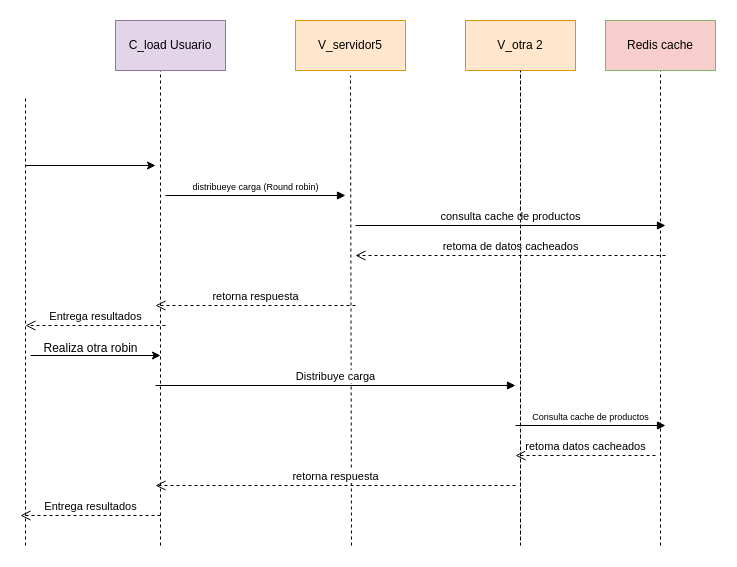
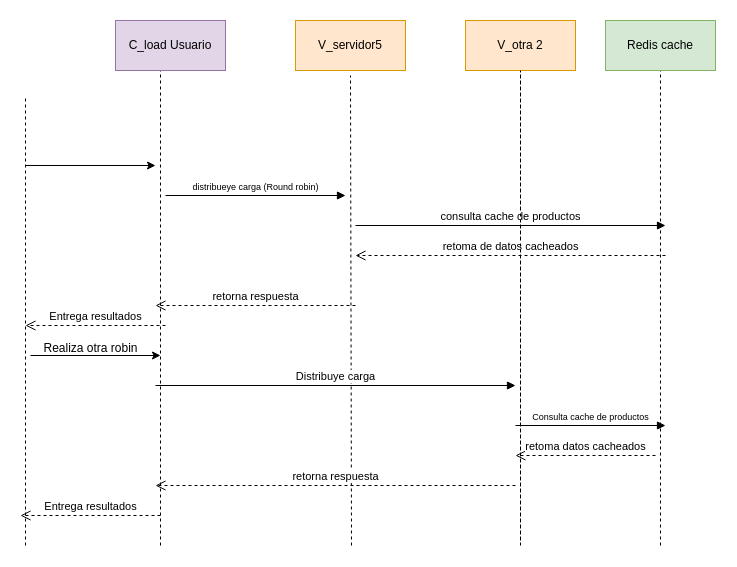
(661, 46) -> (661, 46)
